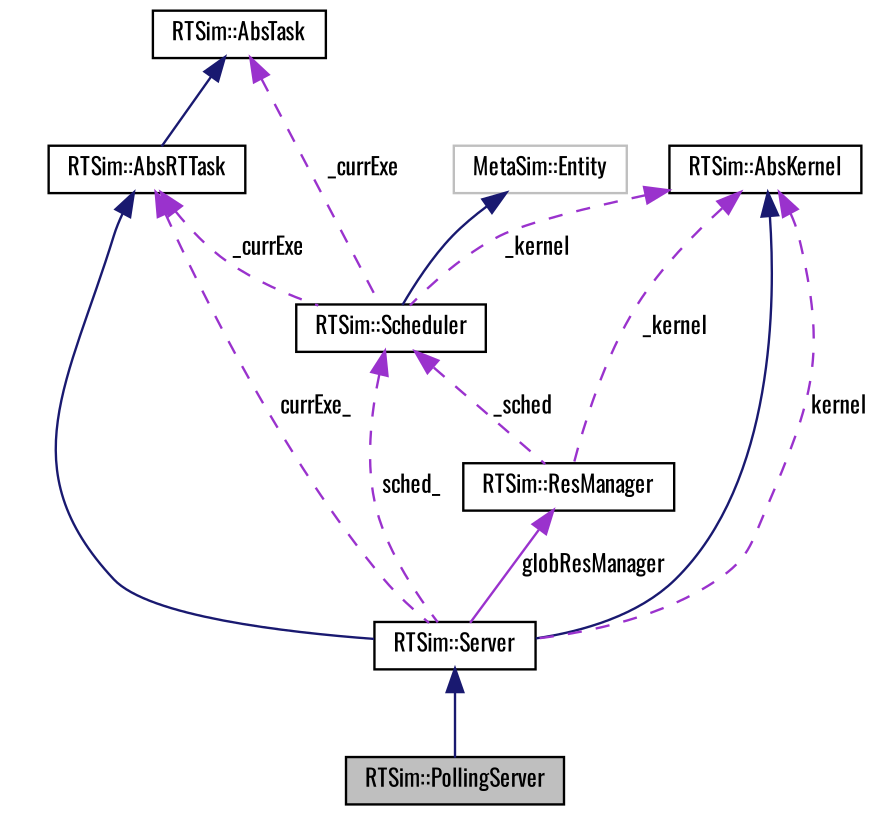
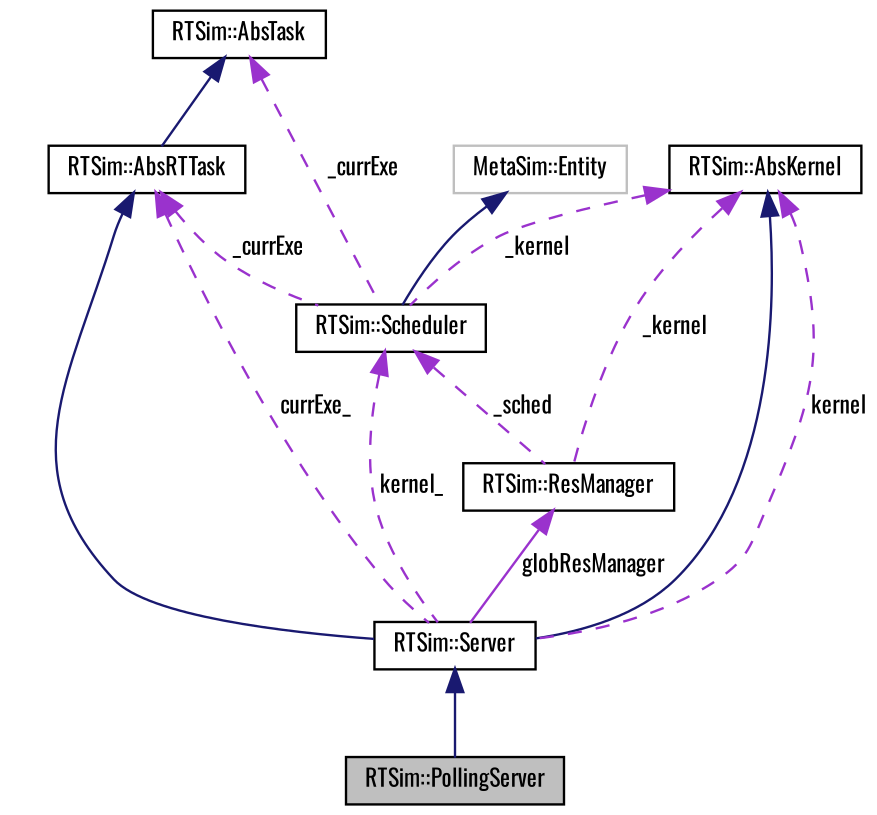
(410, 487) -> (410, 487)
